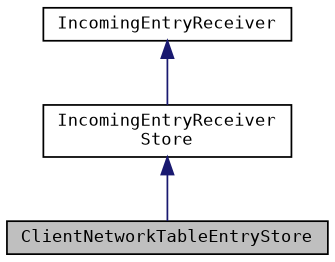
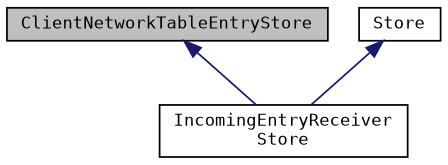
(167, 24) -> (400, 24)
(167, 198) -> (227, 79)
